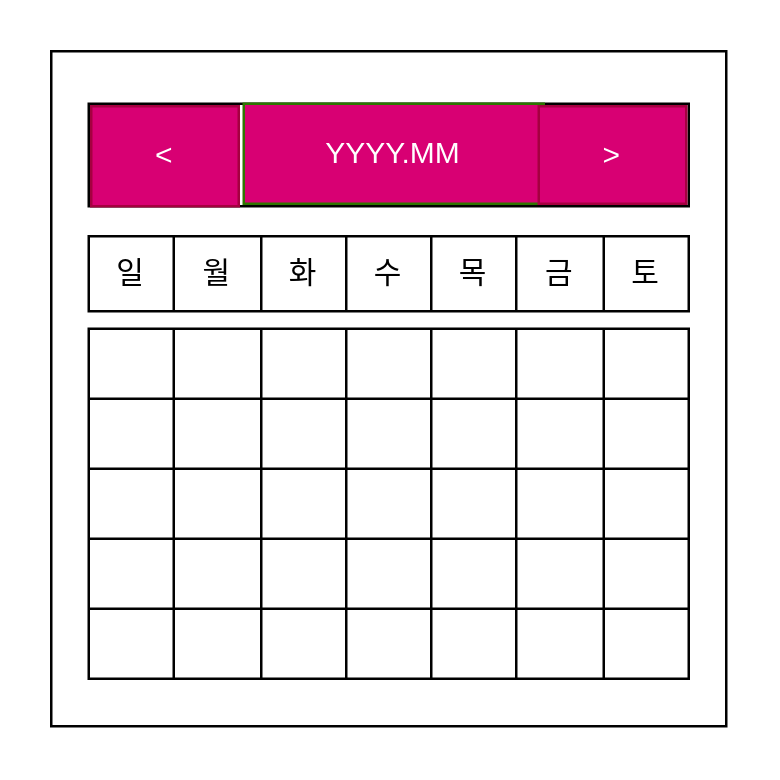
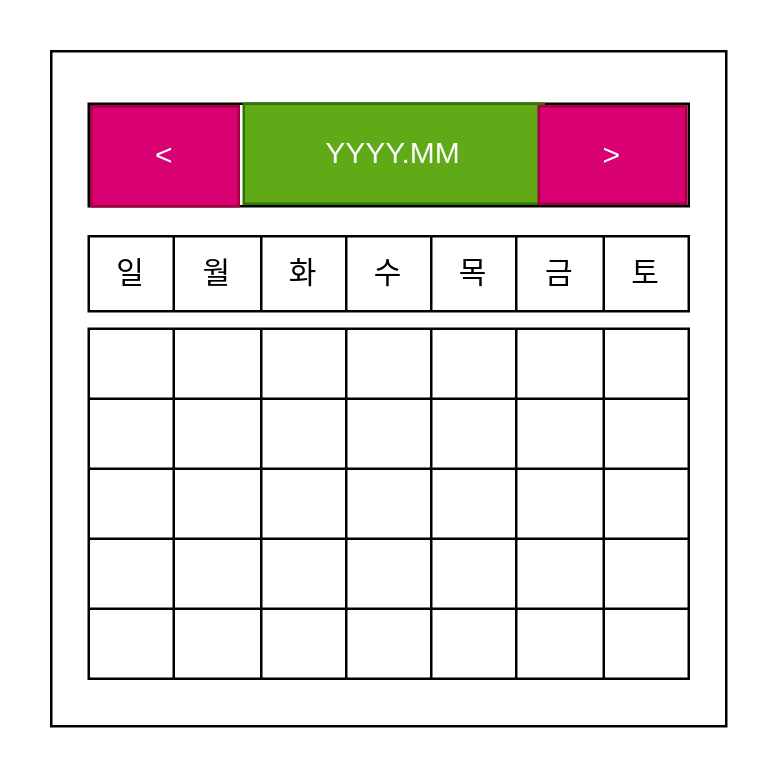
(394, 154) -> (394, 154)
